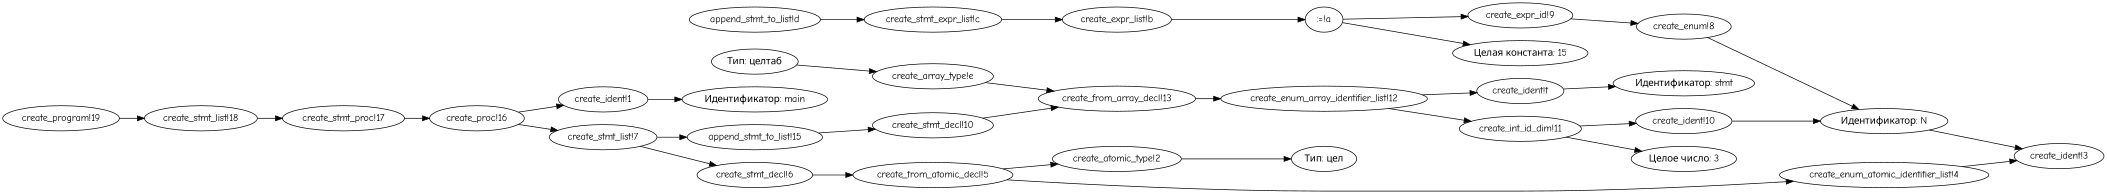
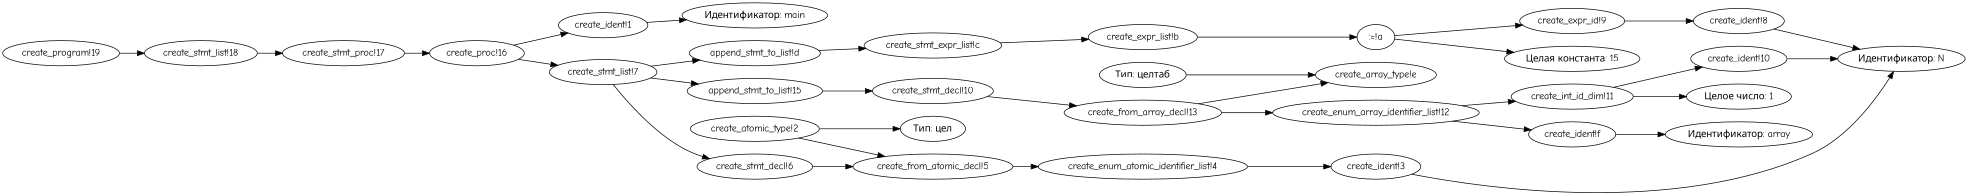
(1684, 27) -> (1739, 21)
none -> (672, 64)
(1684, 83) -> (1739, 134)
(1016, 86) -> (1260, 94)
(1972, 139) -> (1669, 189)
(1684, 159) -> (1739, 97)
(1027, 167) -> (838, 147)
